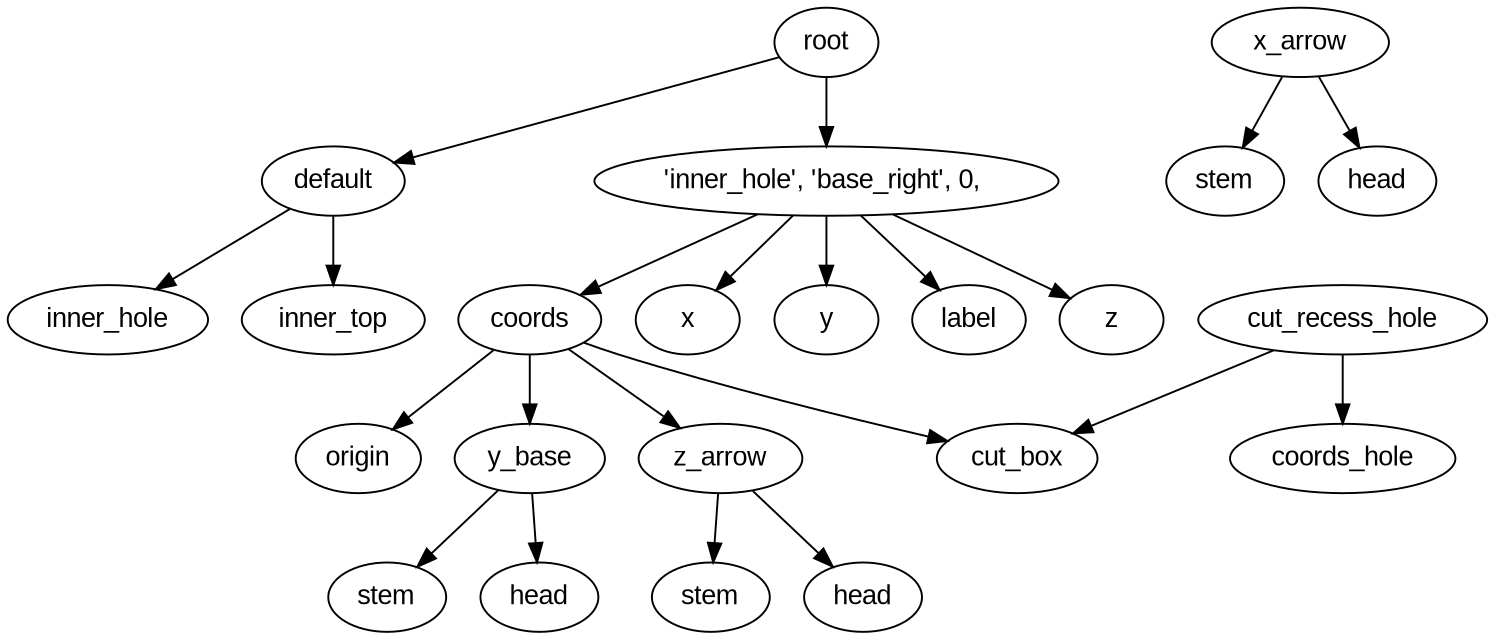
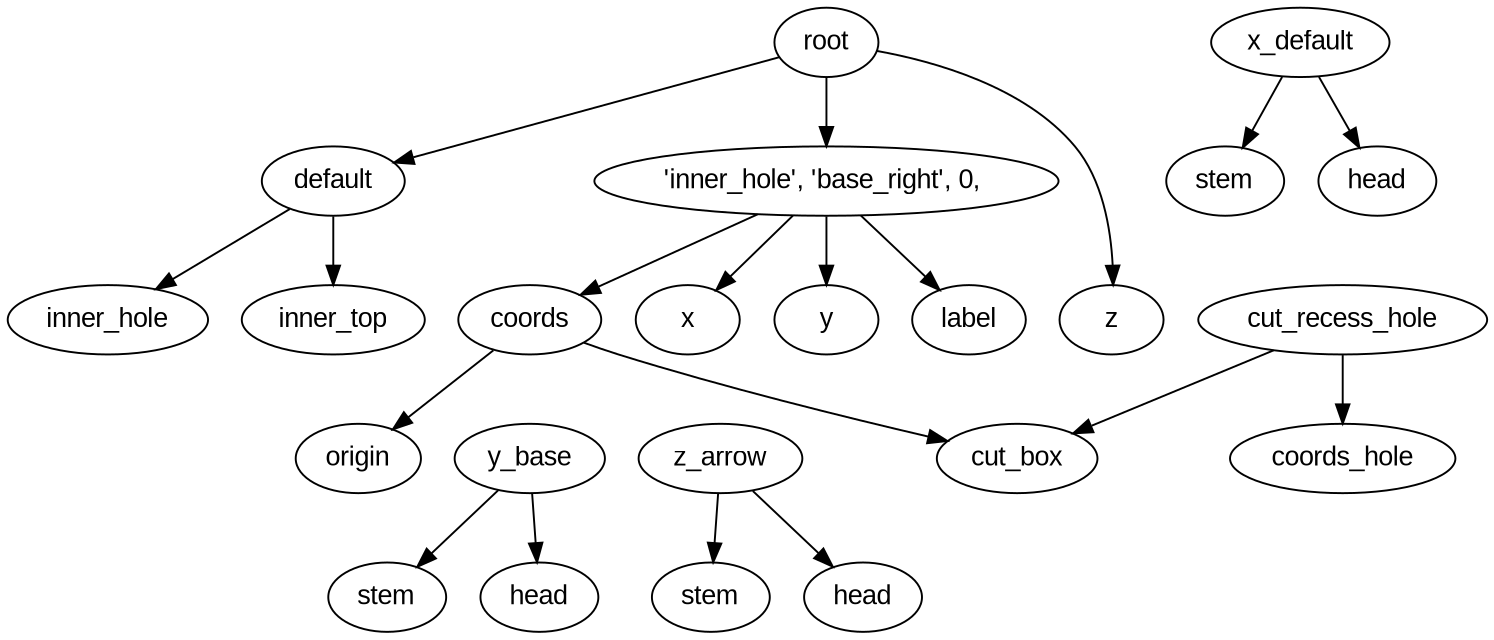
(1300, 42) -> (1300, 42)
(973, 252) -> (1039, 114)
(530, 380) -> none
(616, 383) -> none
